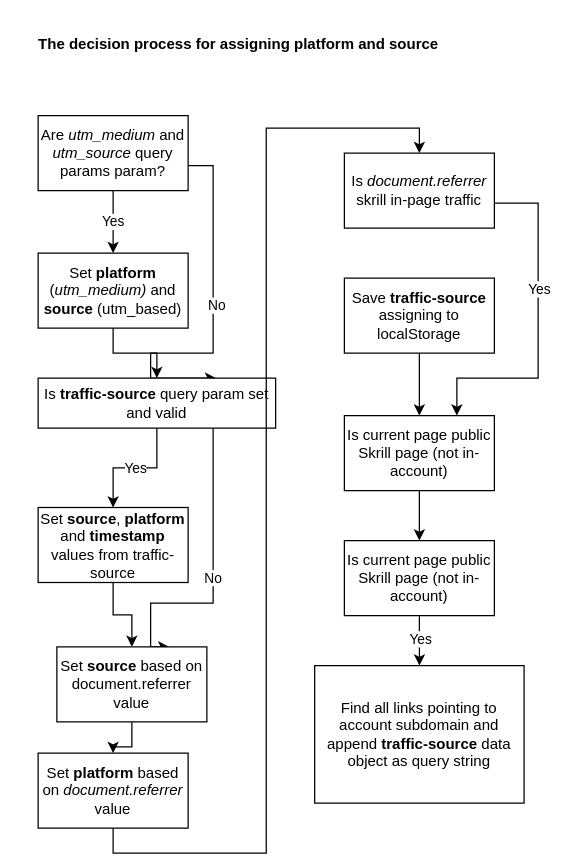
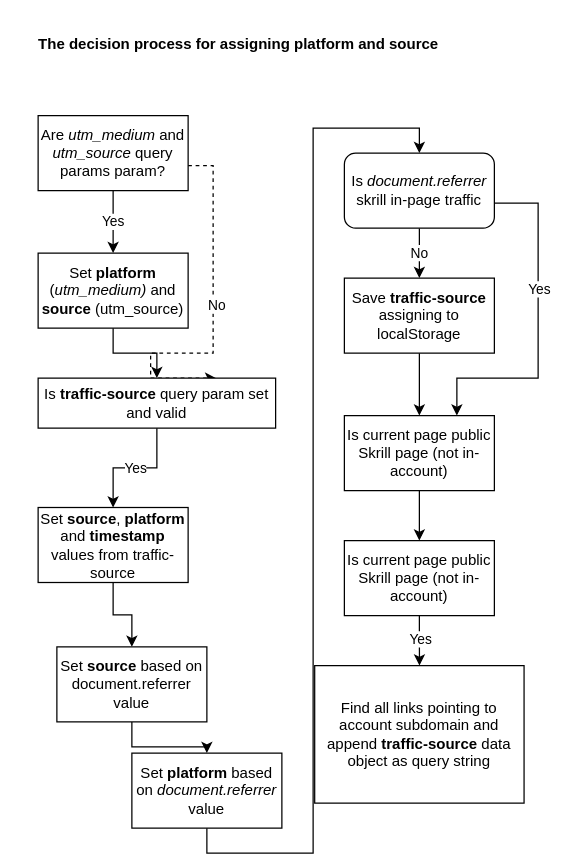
(419, 191) -> (419, 191)
(213, 220) -> (213, 220)
none -> (419, 249)
(113, 291) -> (113, 291)
(213, 573) -> none
(113, 791) -> (207, 791)
